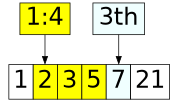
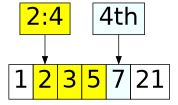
(45, 19) -> (45, 19)
(119, 19) -> (119, 19)
